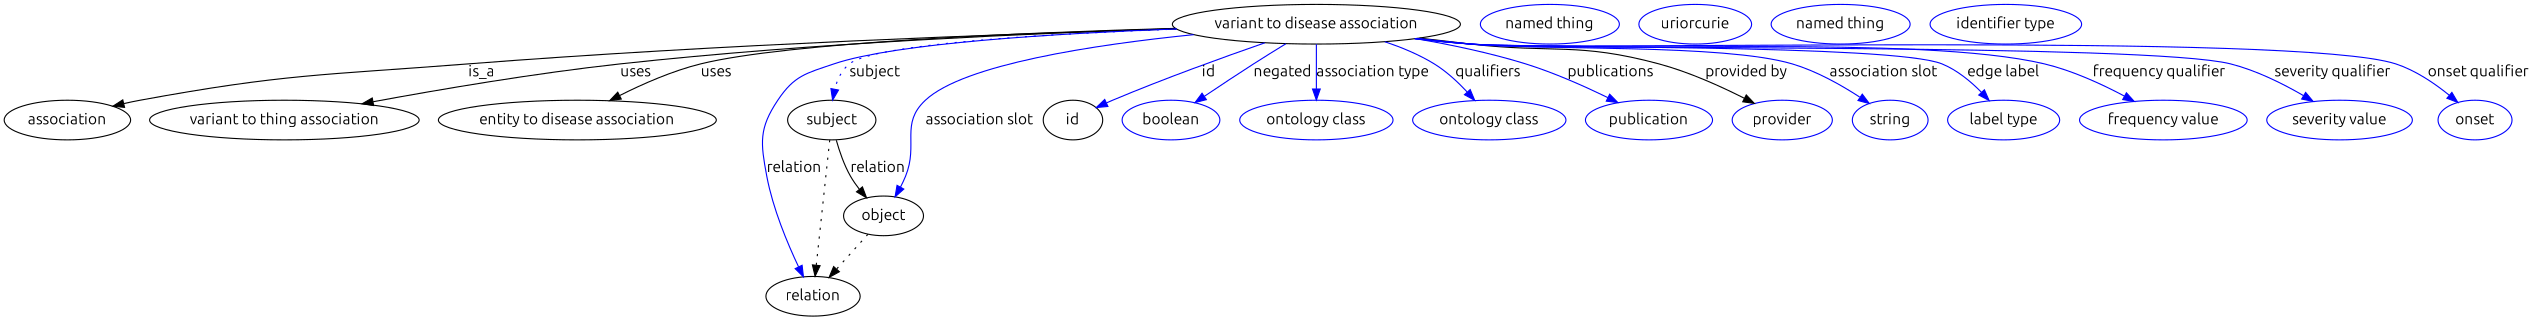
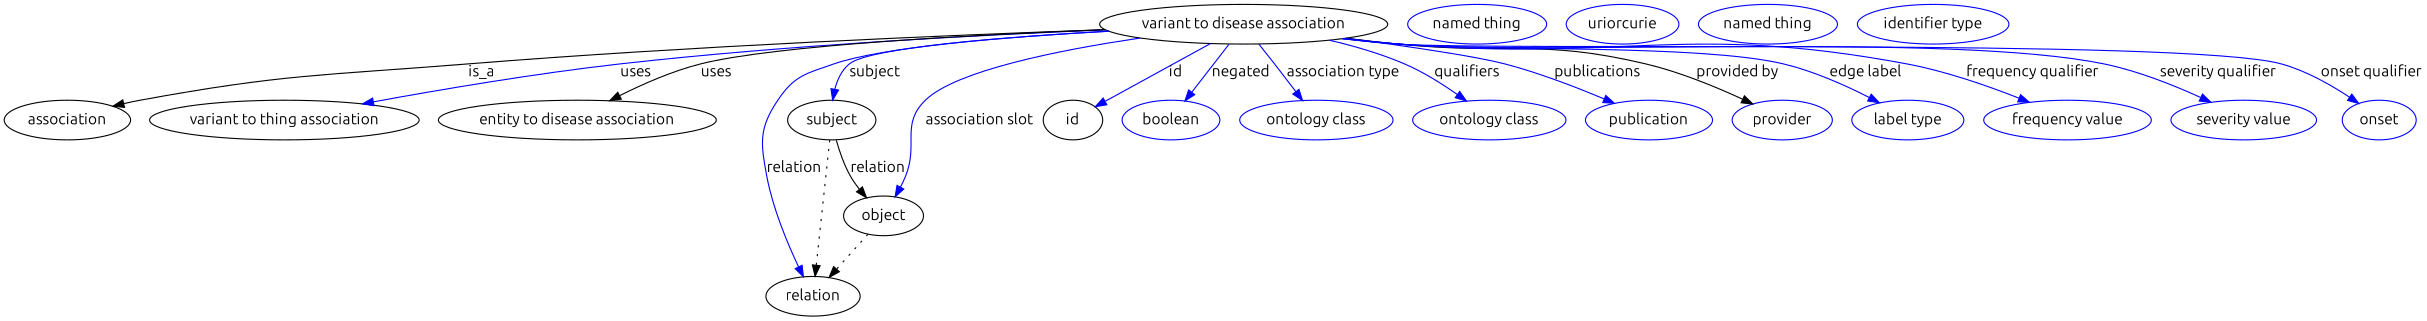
(997, 39) -> (963, 42)
(693, 57) -> (701, 56)
(1890, 120) -> none
